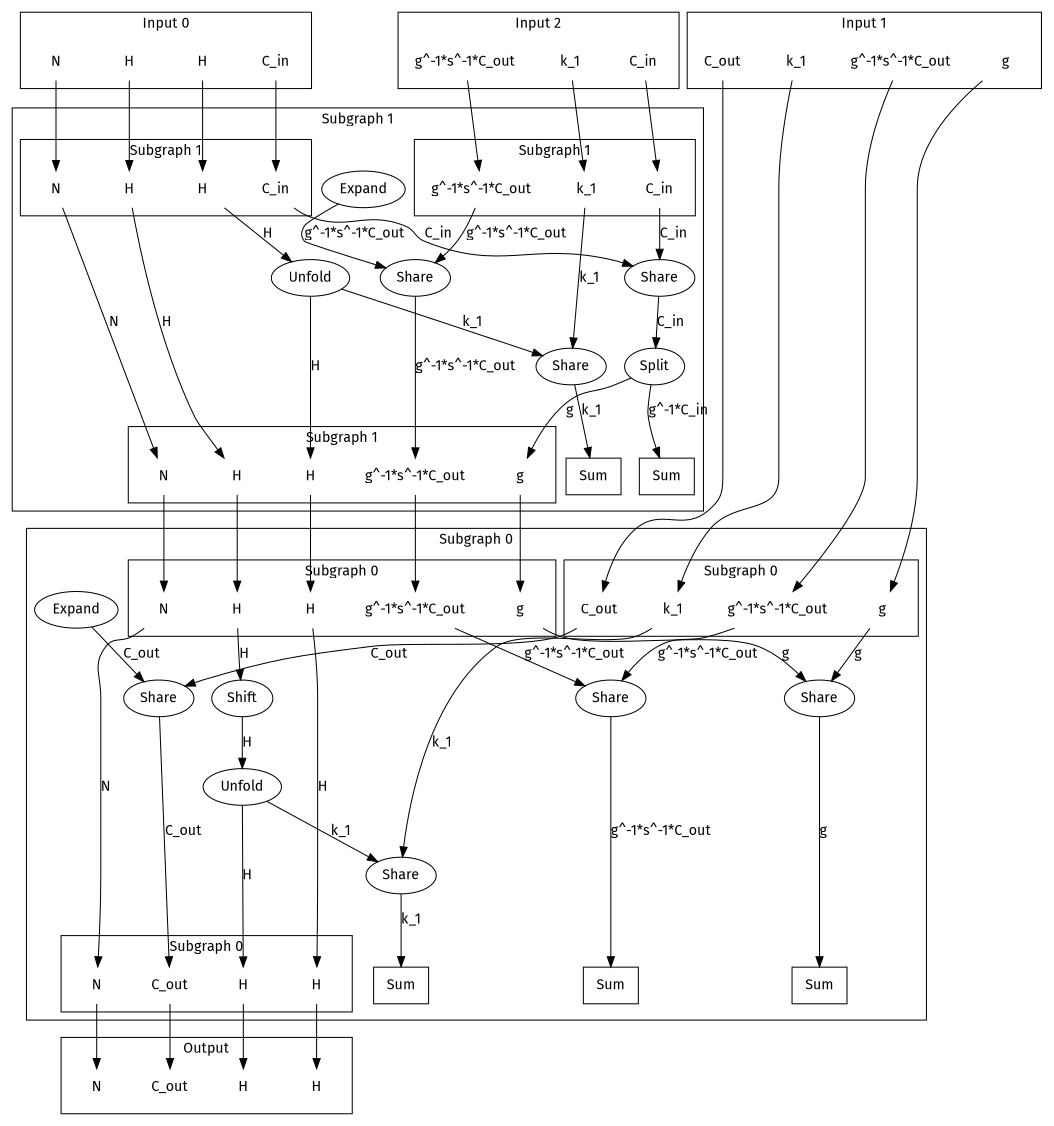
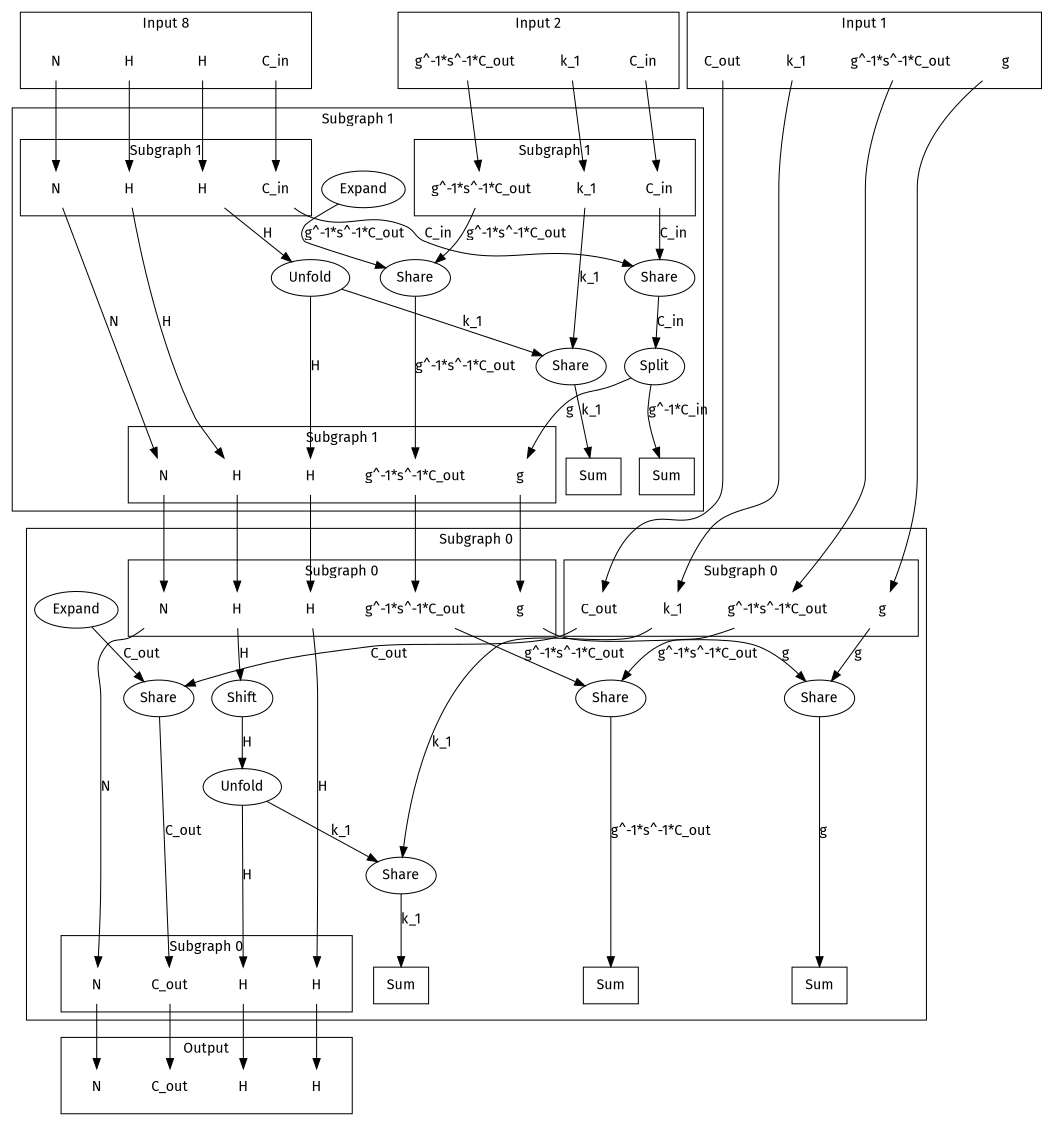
(166, 24) -> (166, 24)
